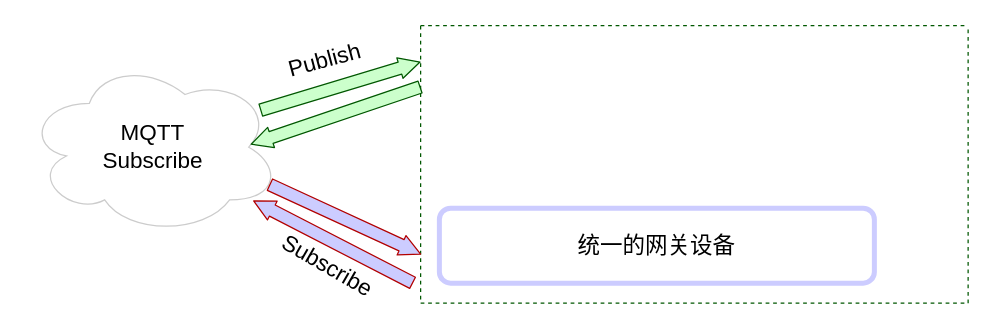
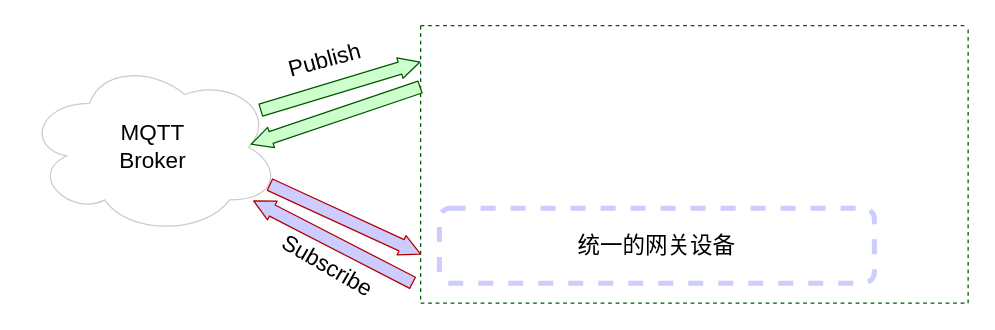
(153, 147) -> (153, 147)
(657, 246) -> (657, 246)
